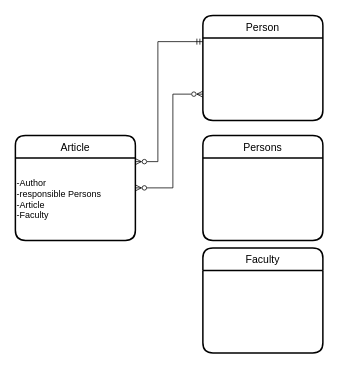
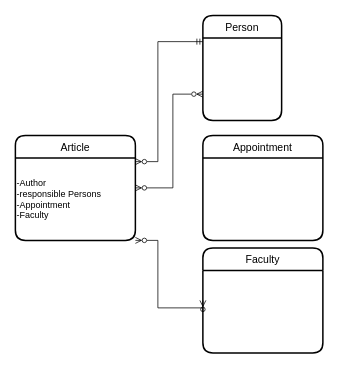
(263, 68) -> (242, 68)
(263, 147) -> (263, 147)
(64, 199) -> (64, 199)
none -> (158, 290)
